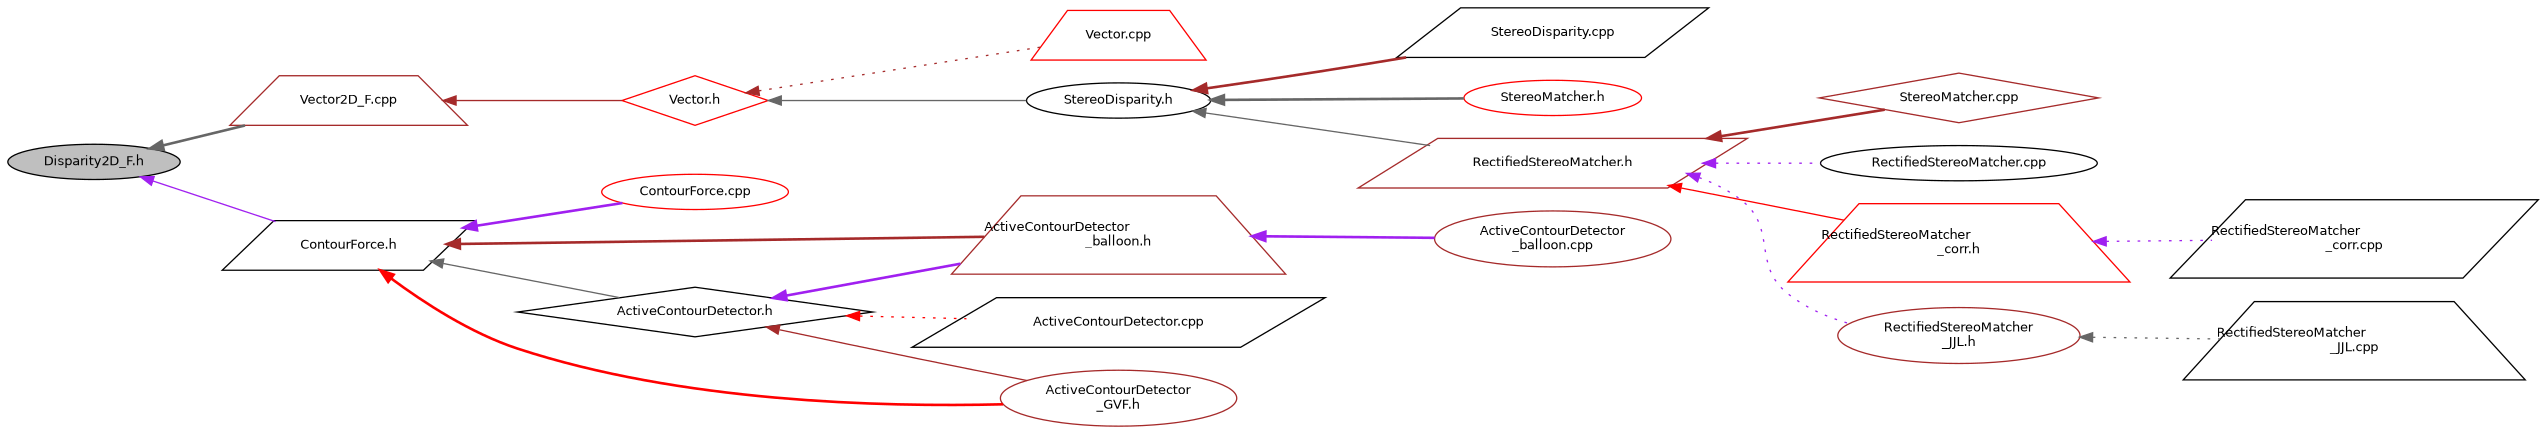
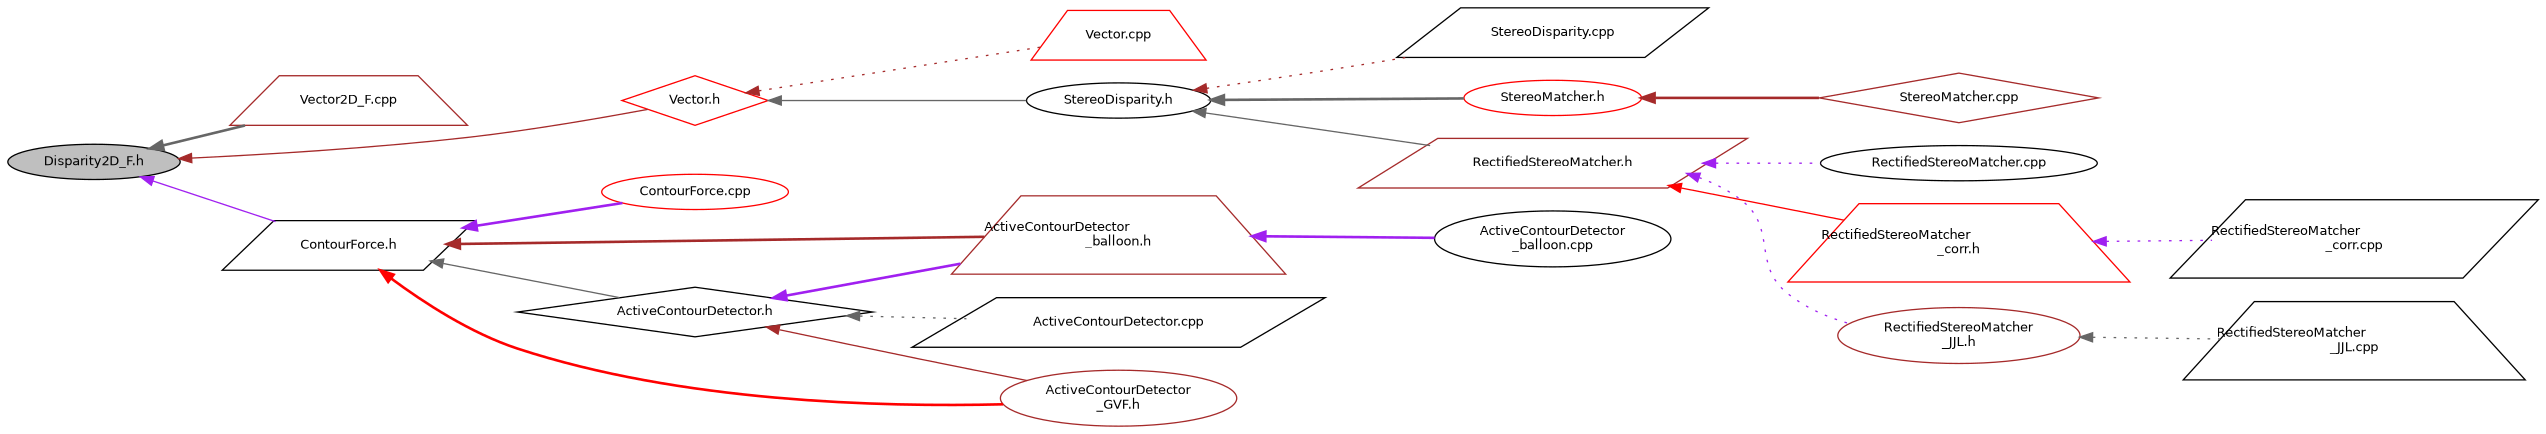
(1306, 74) -> (1306, 74)
(539, 101) -> (421, 142)
(1803, 123) -> (1737, 98)
(1553, 239) -> (1553, 239)
(913, 317) -> (913, 317)
